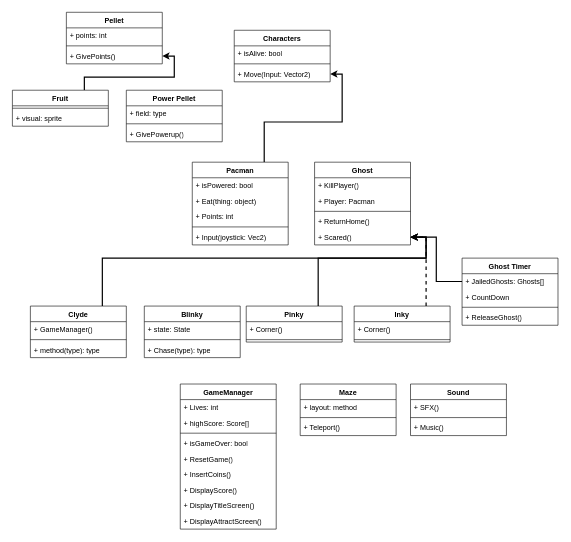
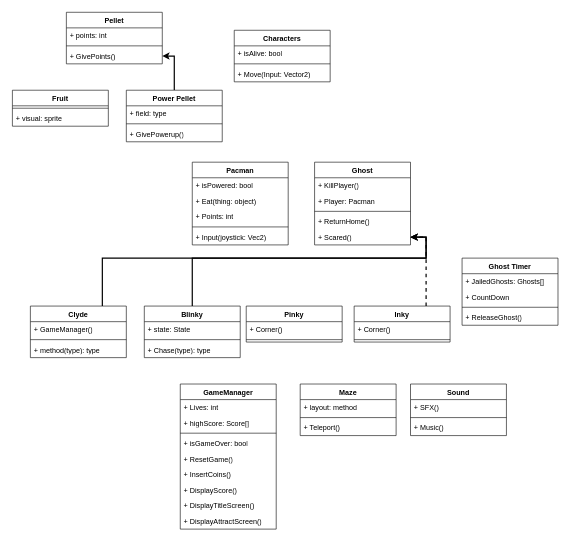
(121, 77) -> none
none -> (174, 85)
(310, 122) -> none
(437, 268) -> none
none -> (192, 283)
(318, 283) -> none
